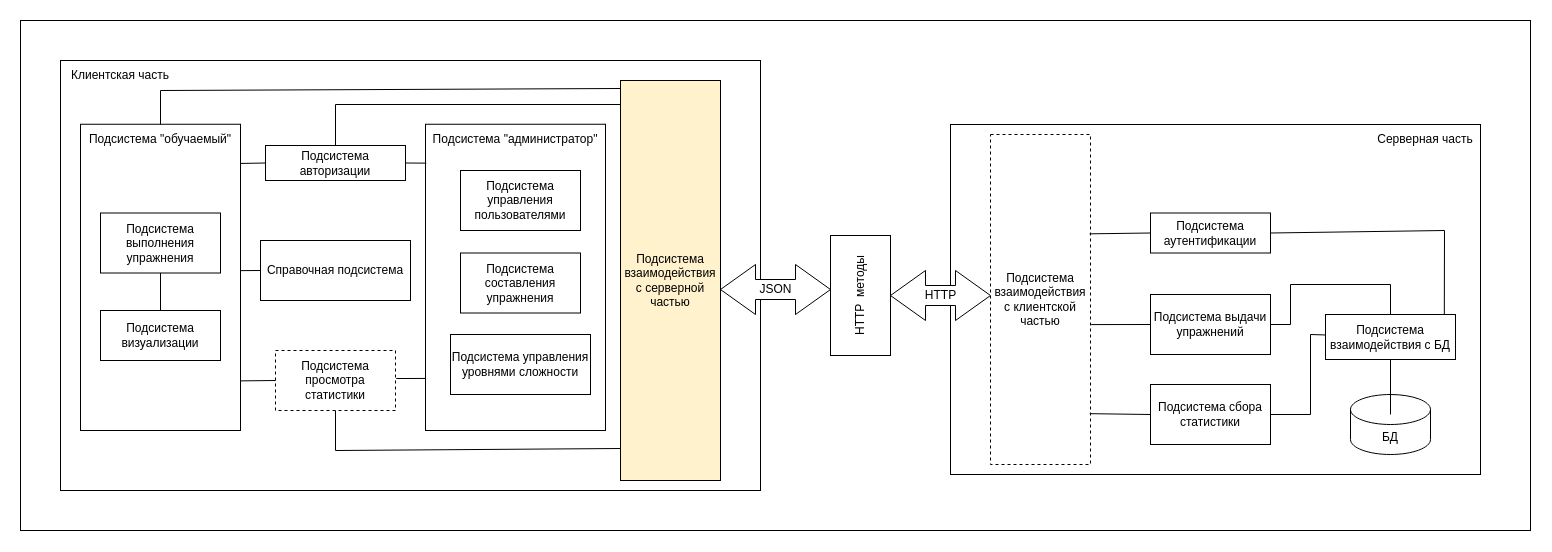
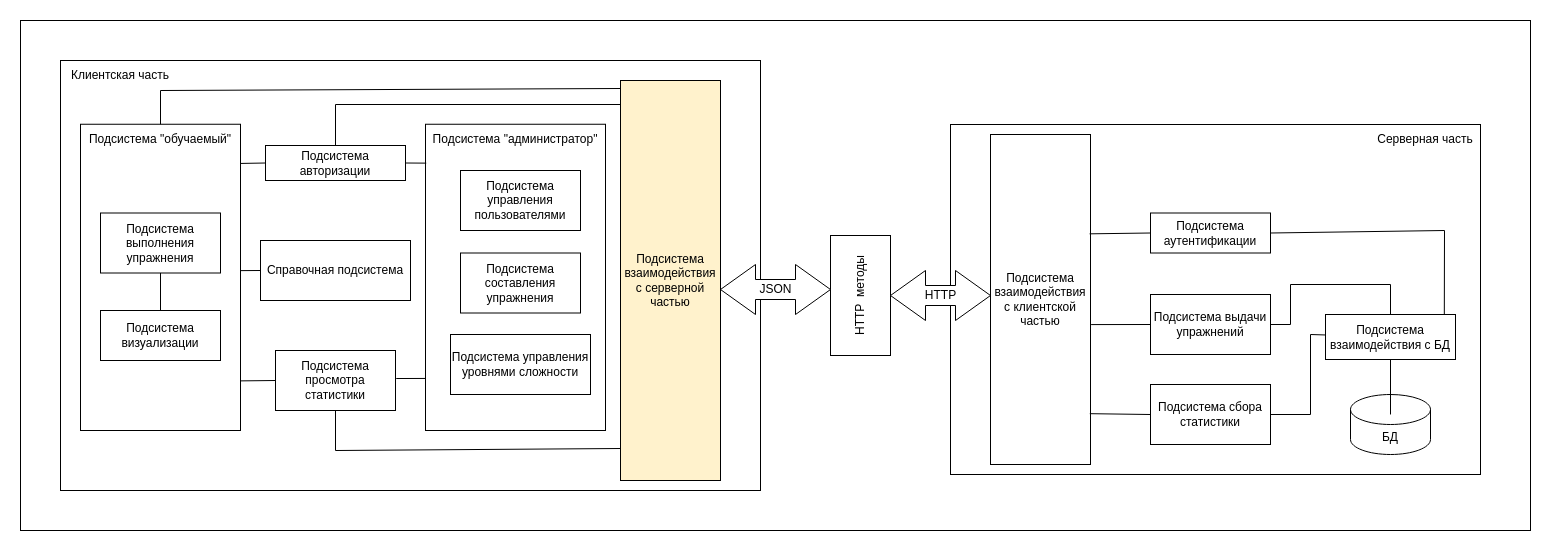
(1041, 300) -> (1041, 300)
(336, 381) -> (336, 381)
